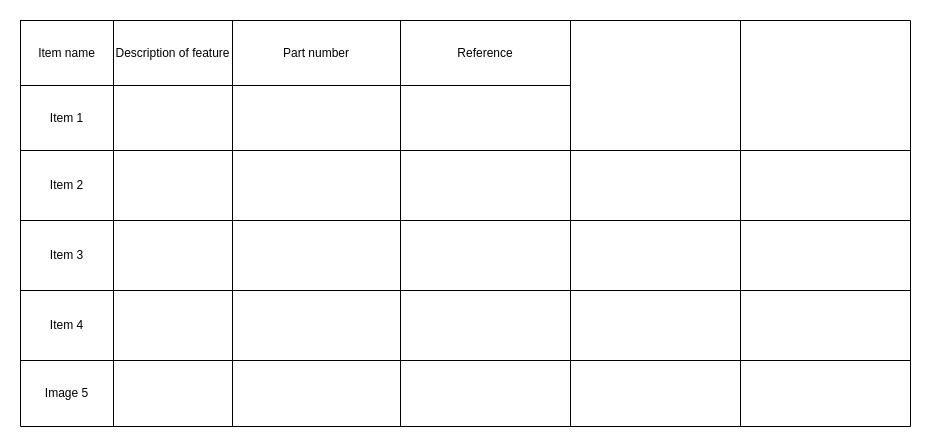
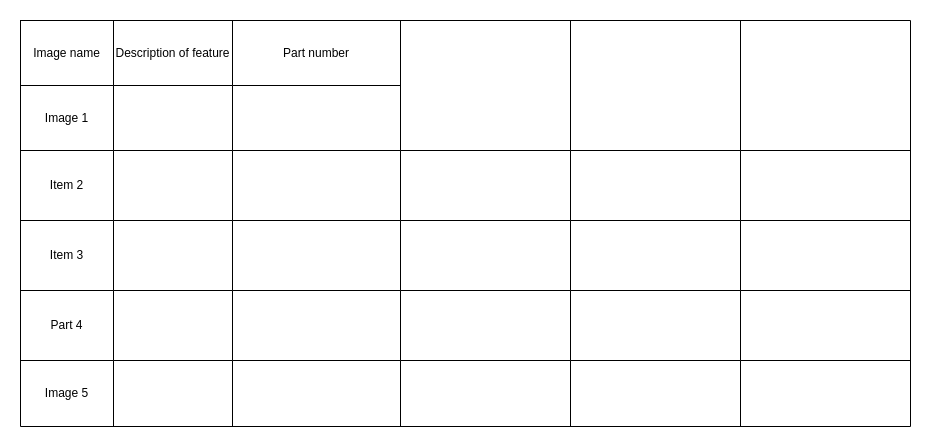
(486, 53) -> none
(67, 54) -> (67, 54)
(67, 119) -> (67, 119)
(67, 326) -> (67, 326)
